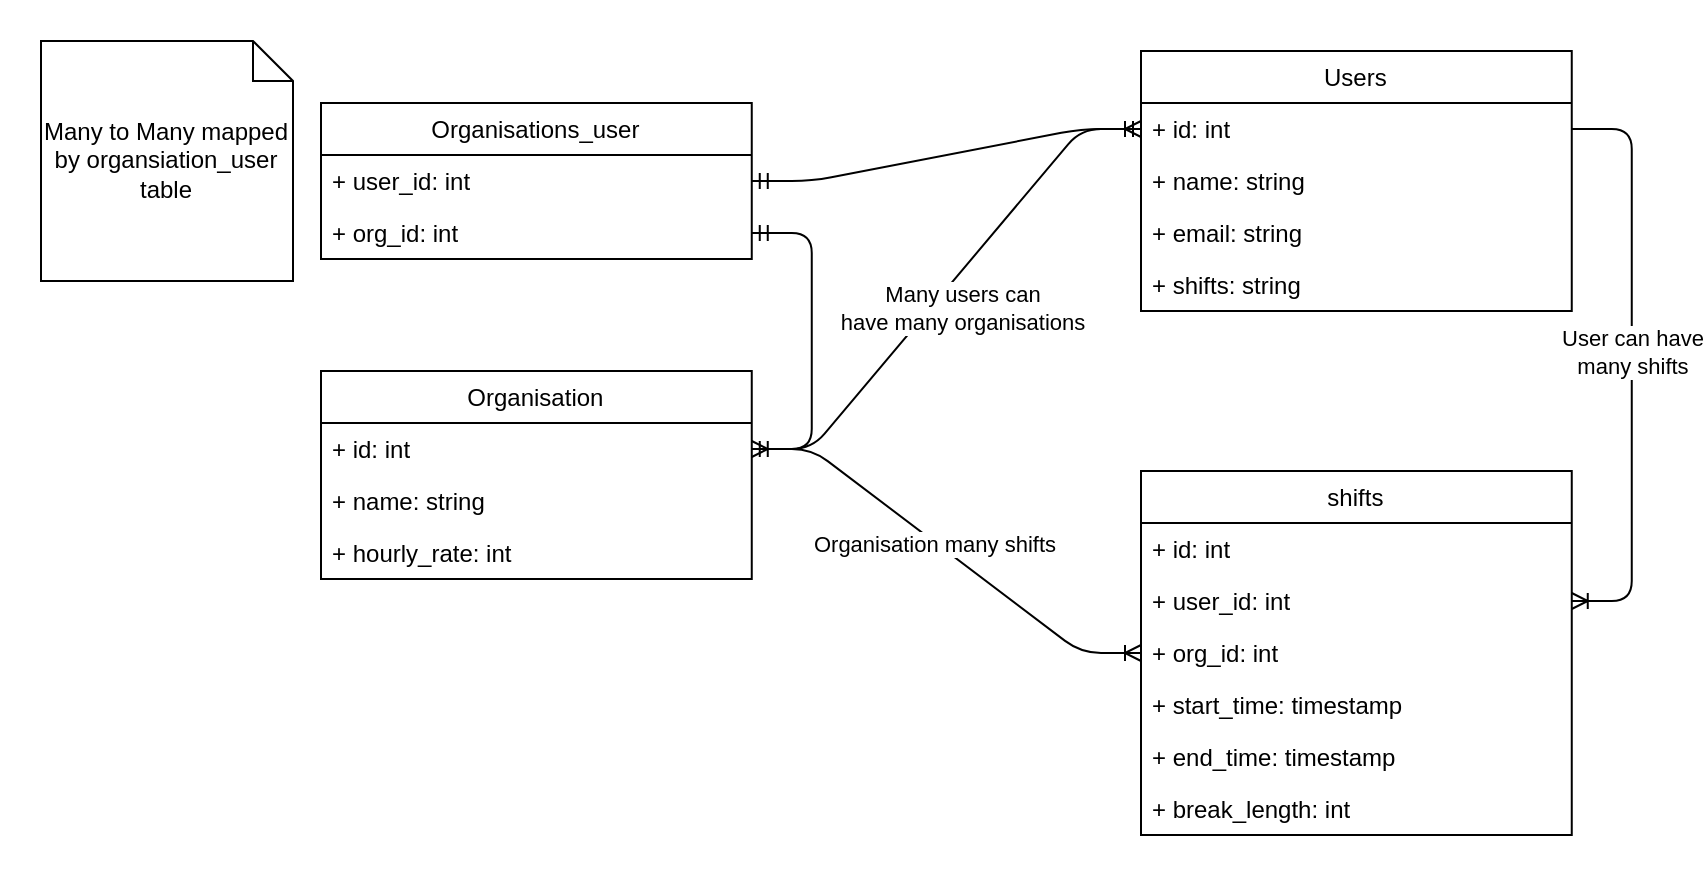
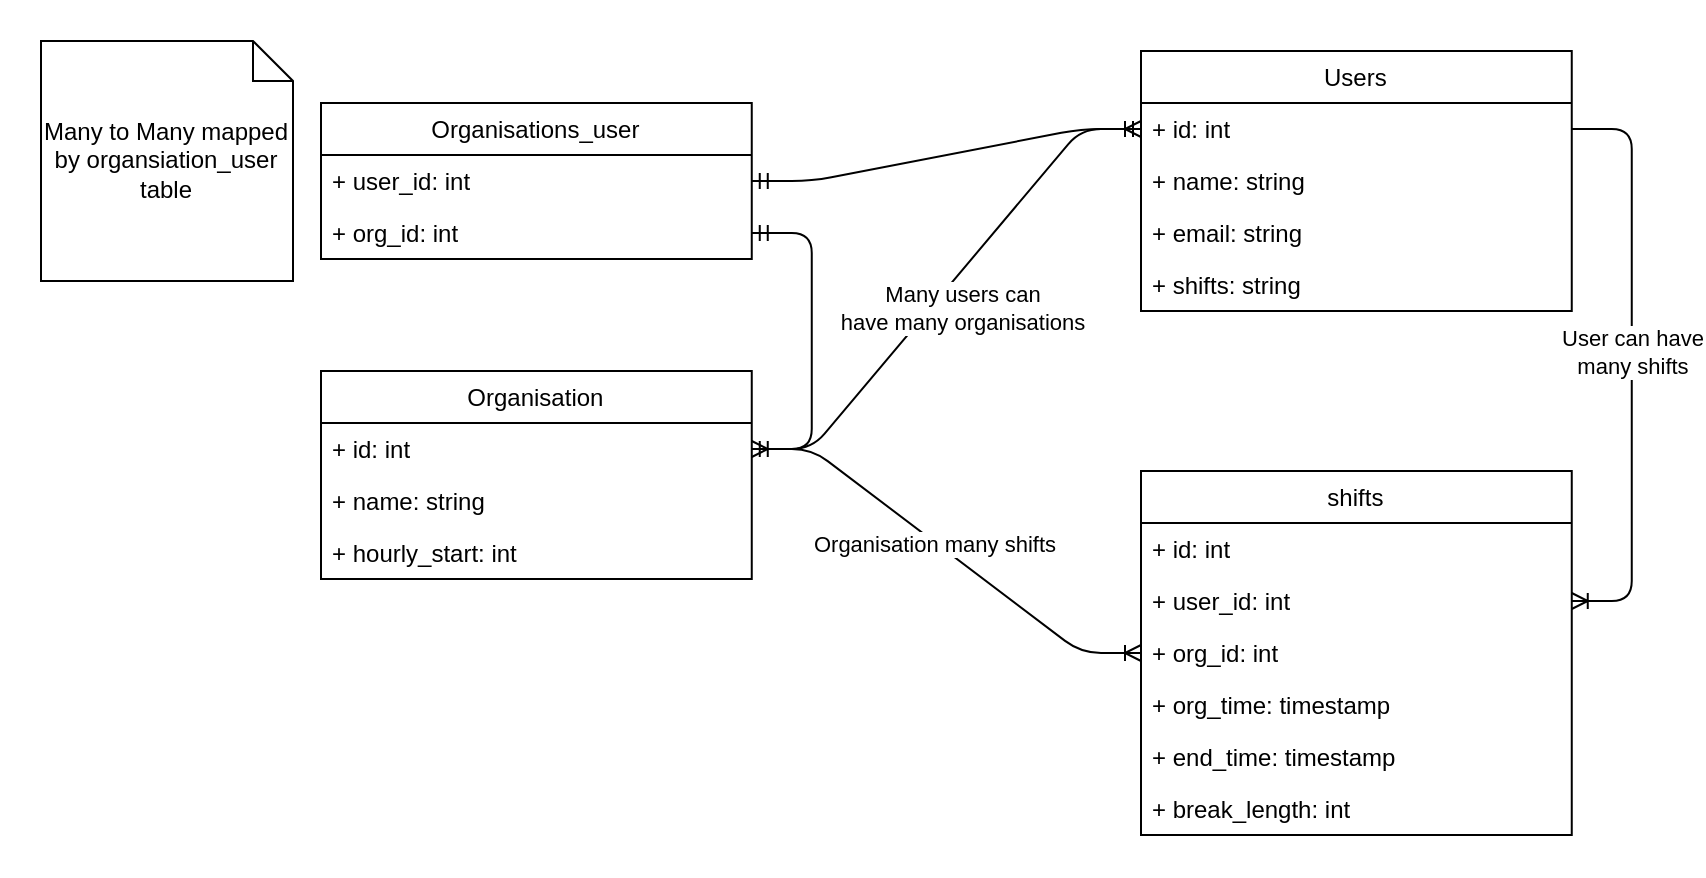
(437, 554) -> (444, 554)
(1291, 706) -> (1278, 706)
